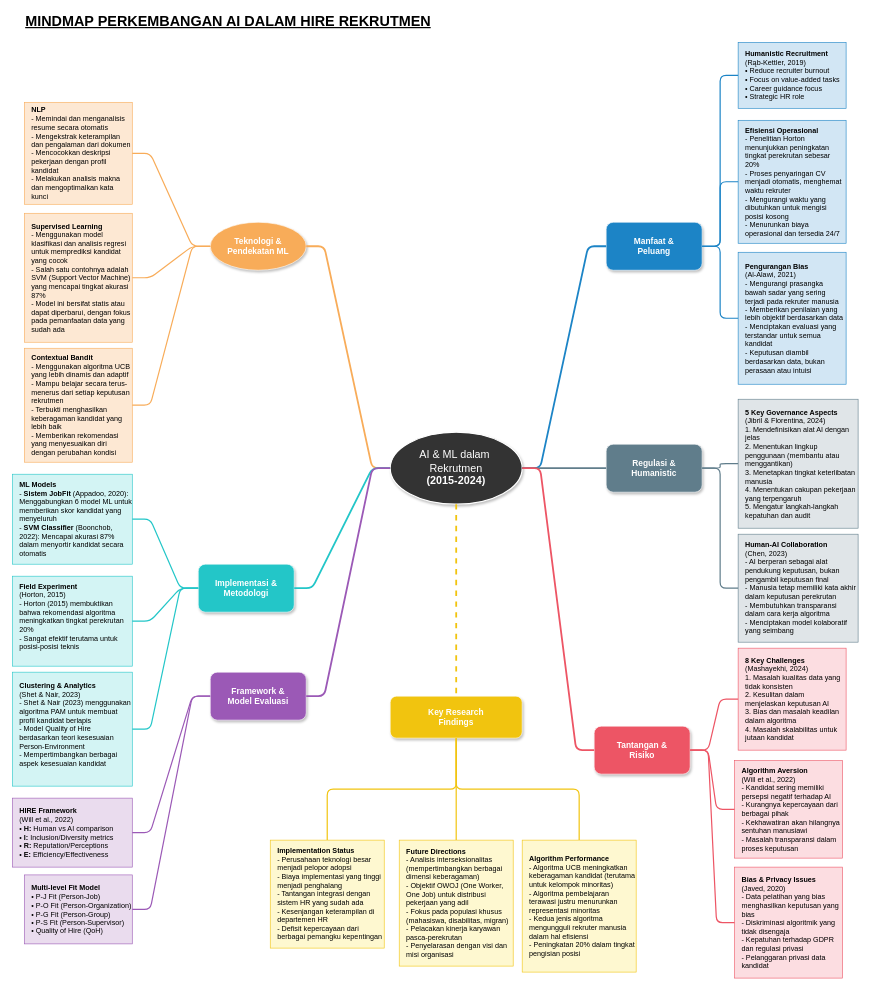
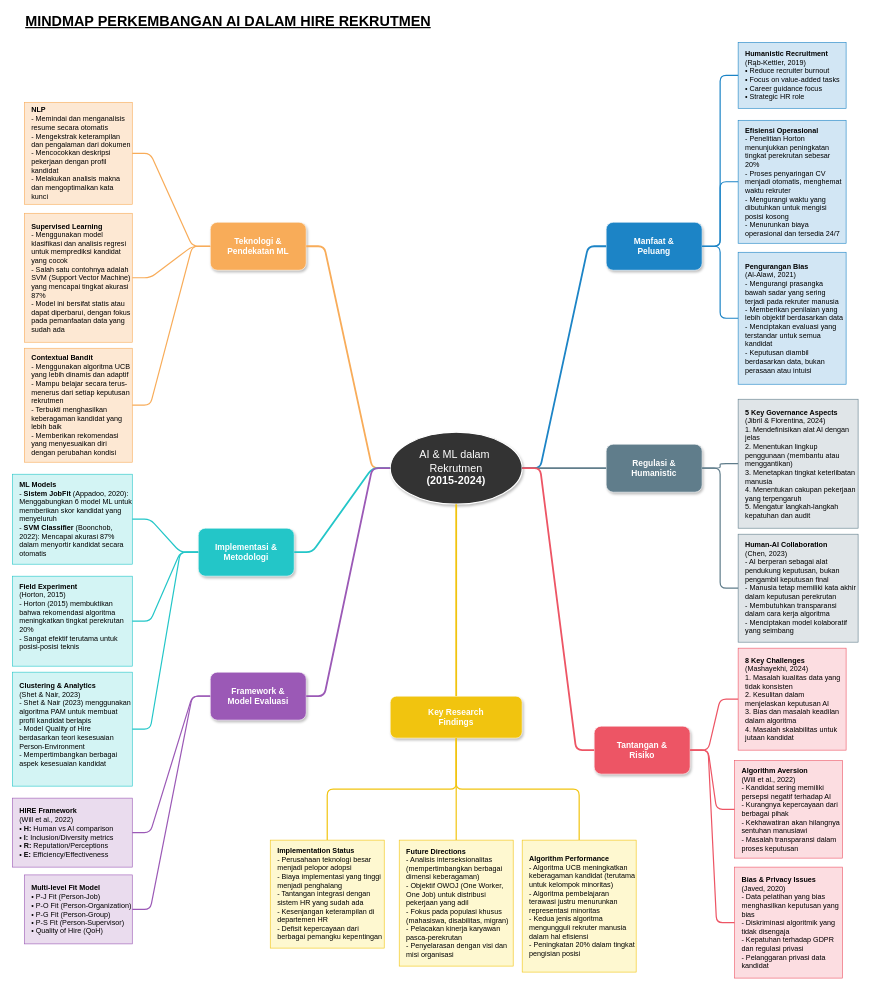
(258, 246) -> (258, 246)
(246, 588) -> (246, 552)
(456, 602) -> (456, 602)
